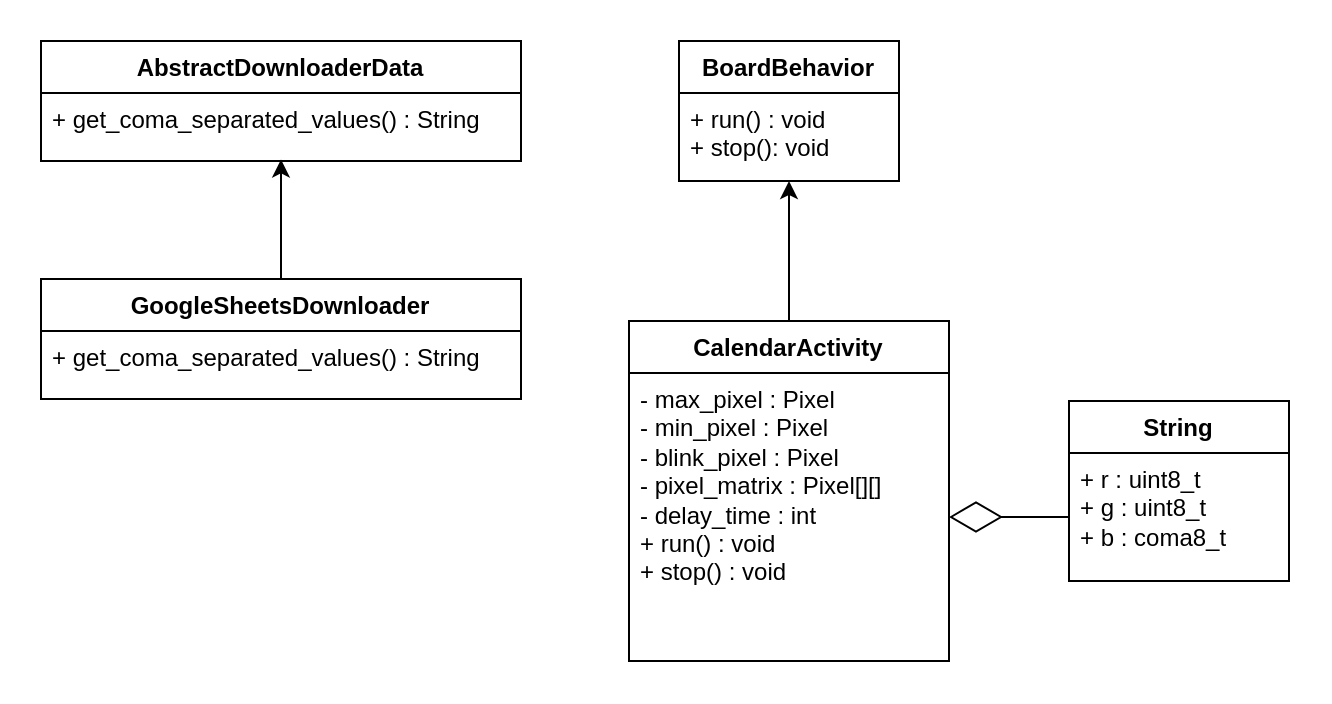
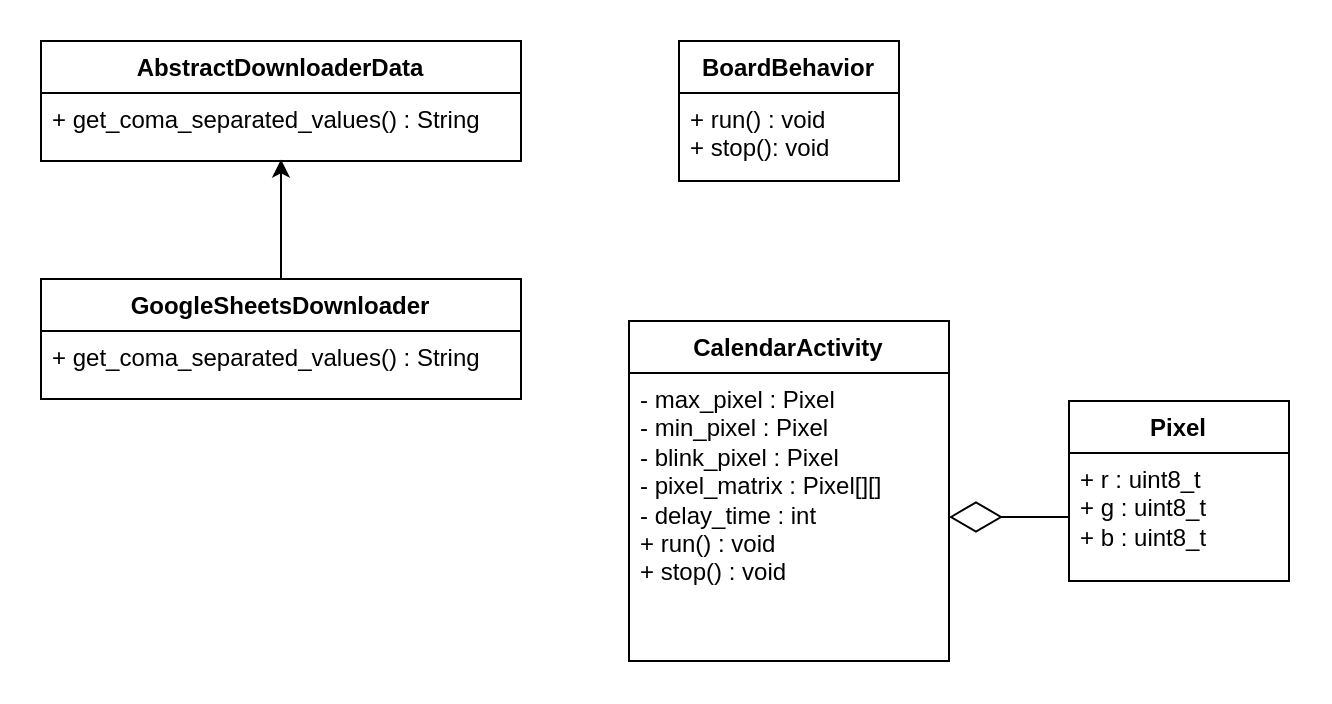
(789, 258) -> none
(1179, 429) -> (1179, 429)
(1159, 510) -> (1156, 510)
